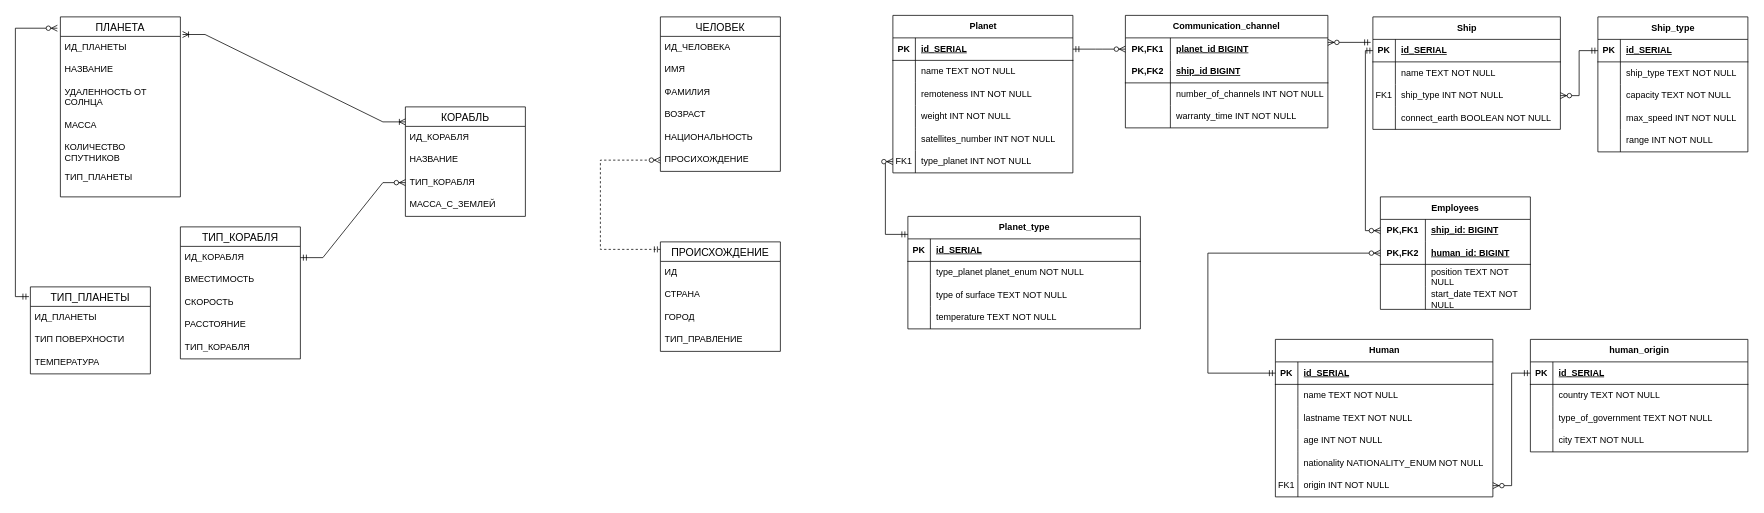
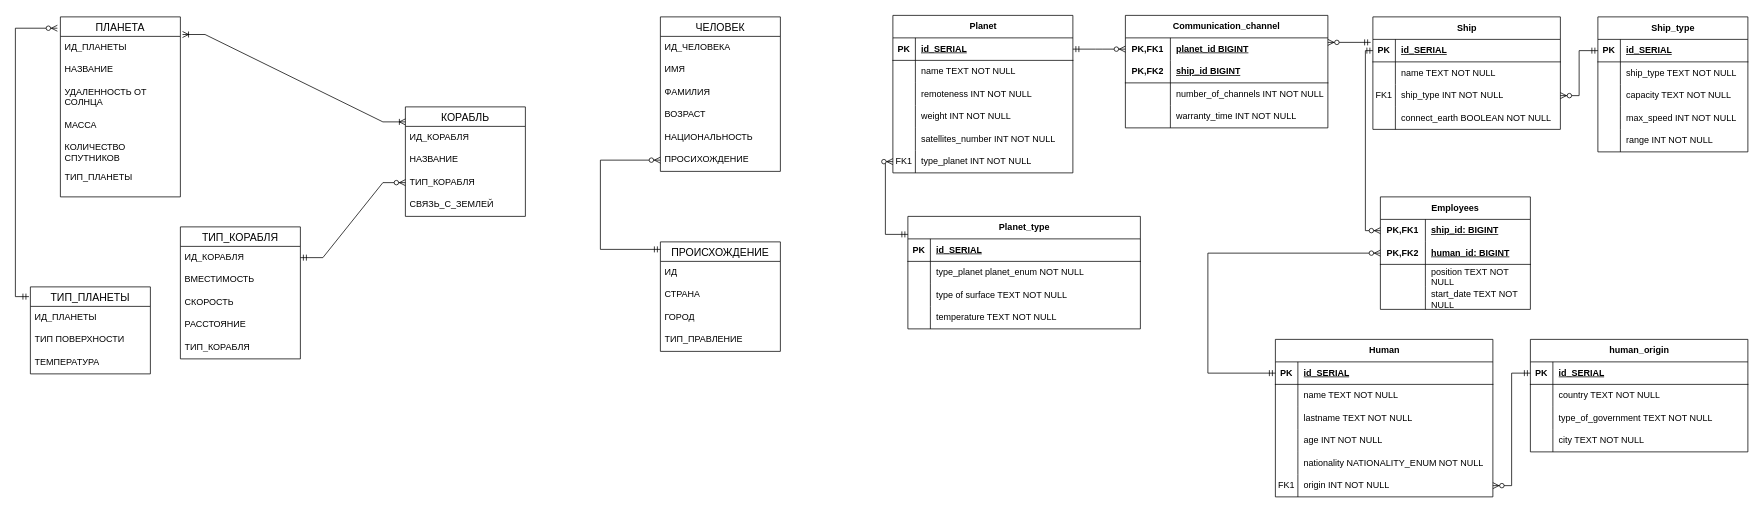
(445, 205) -> (445, 205)
(600, 205) -> (600, 205)
